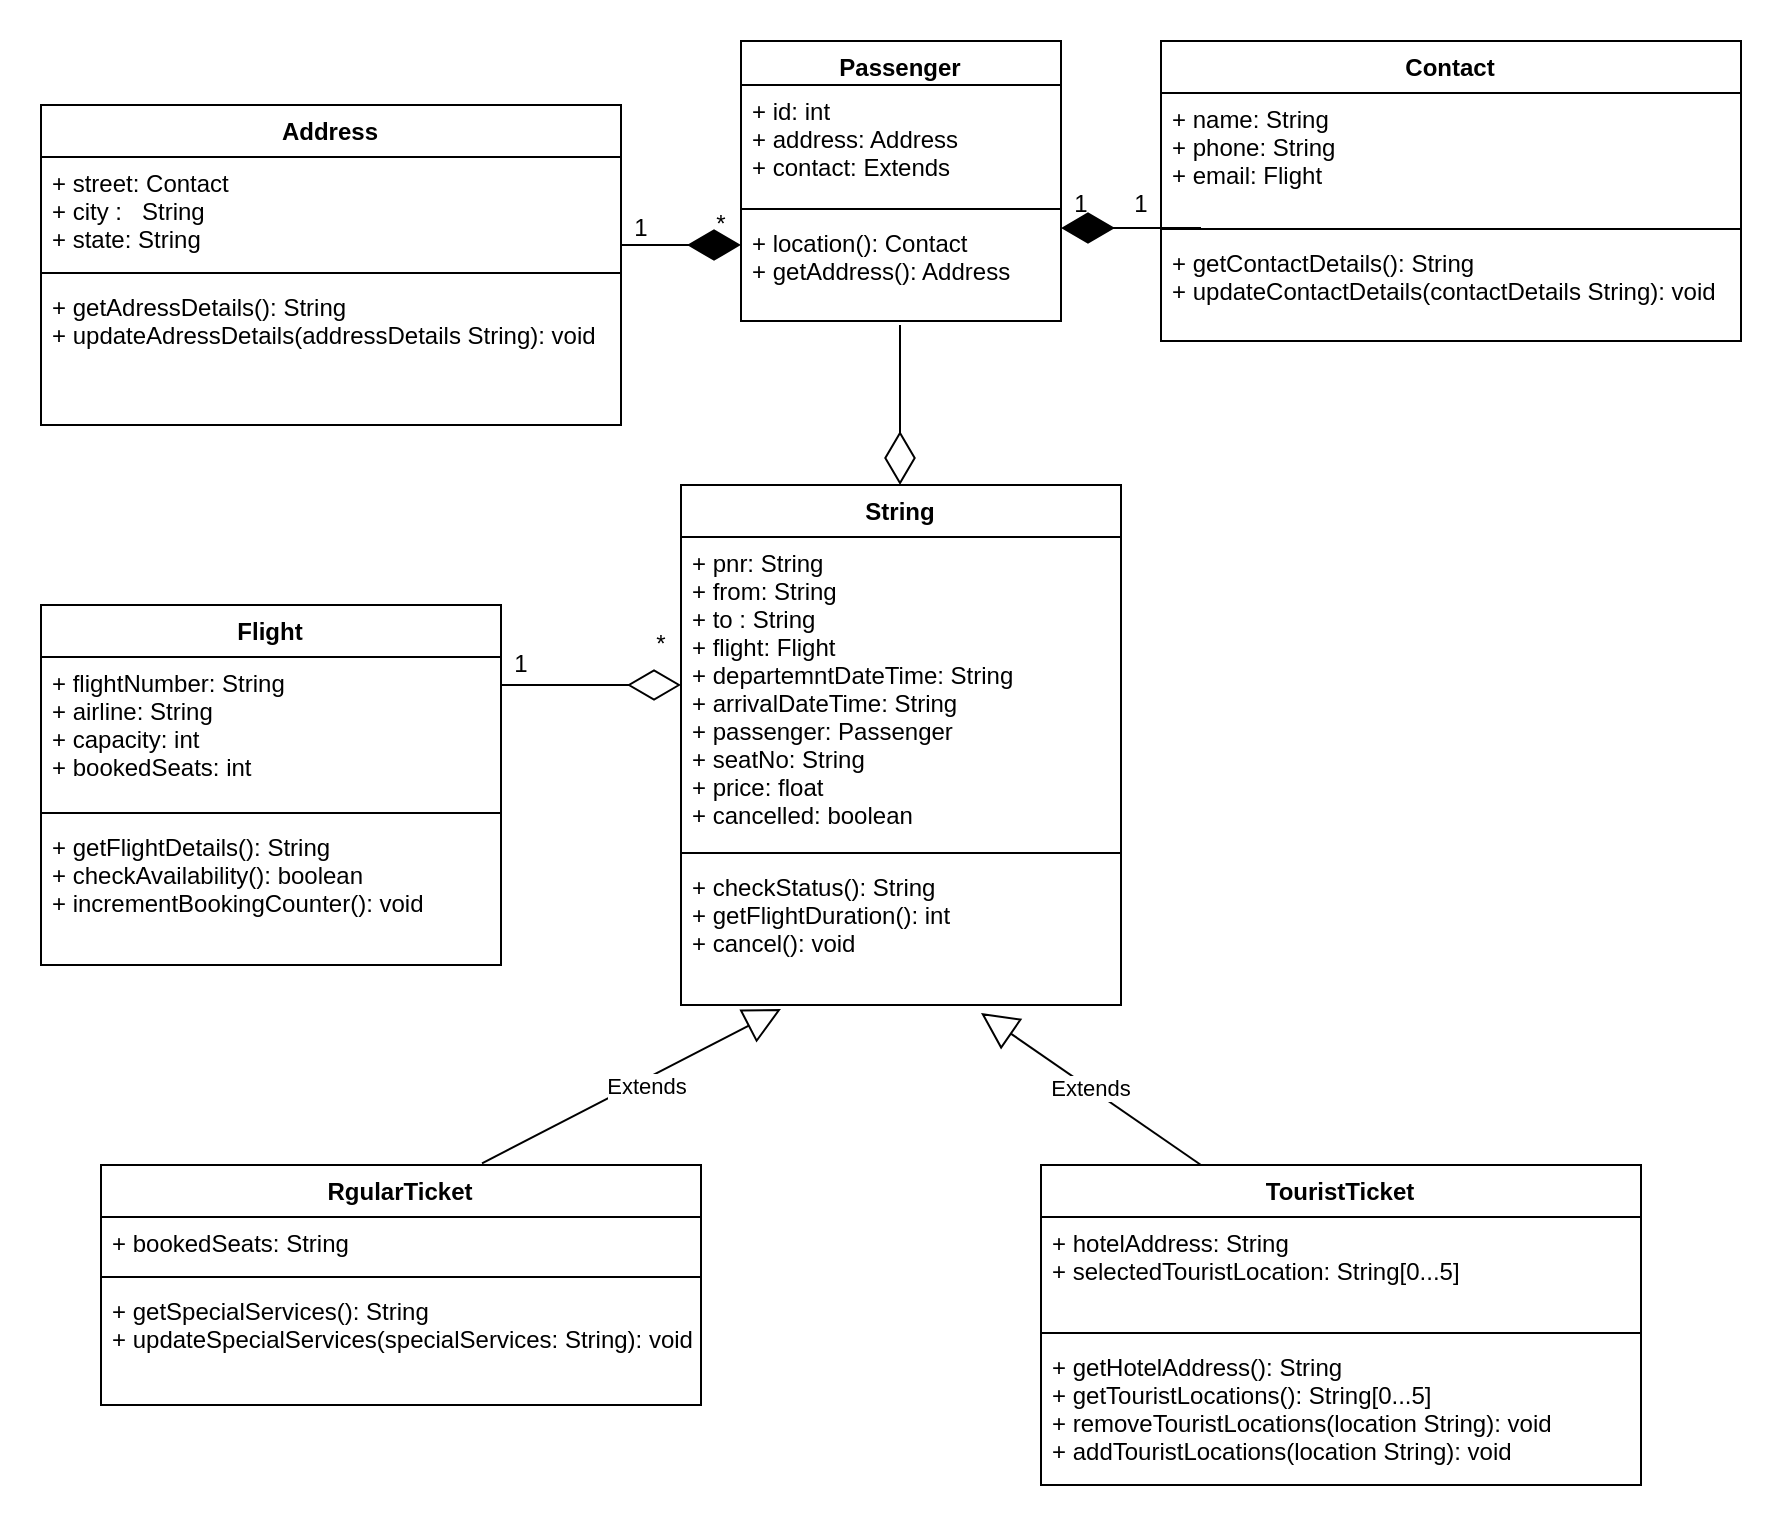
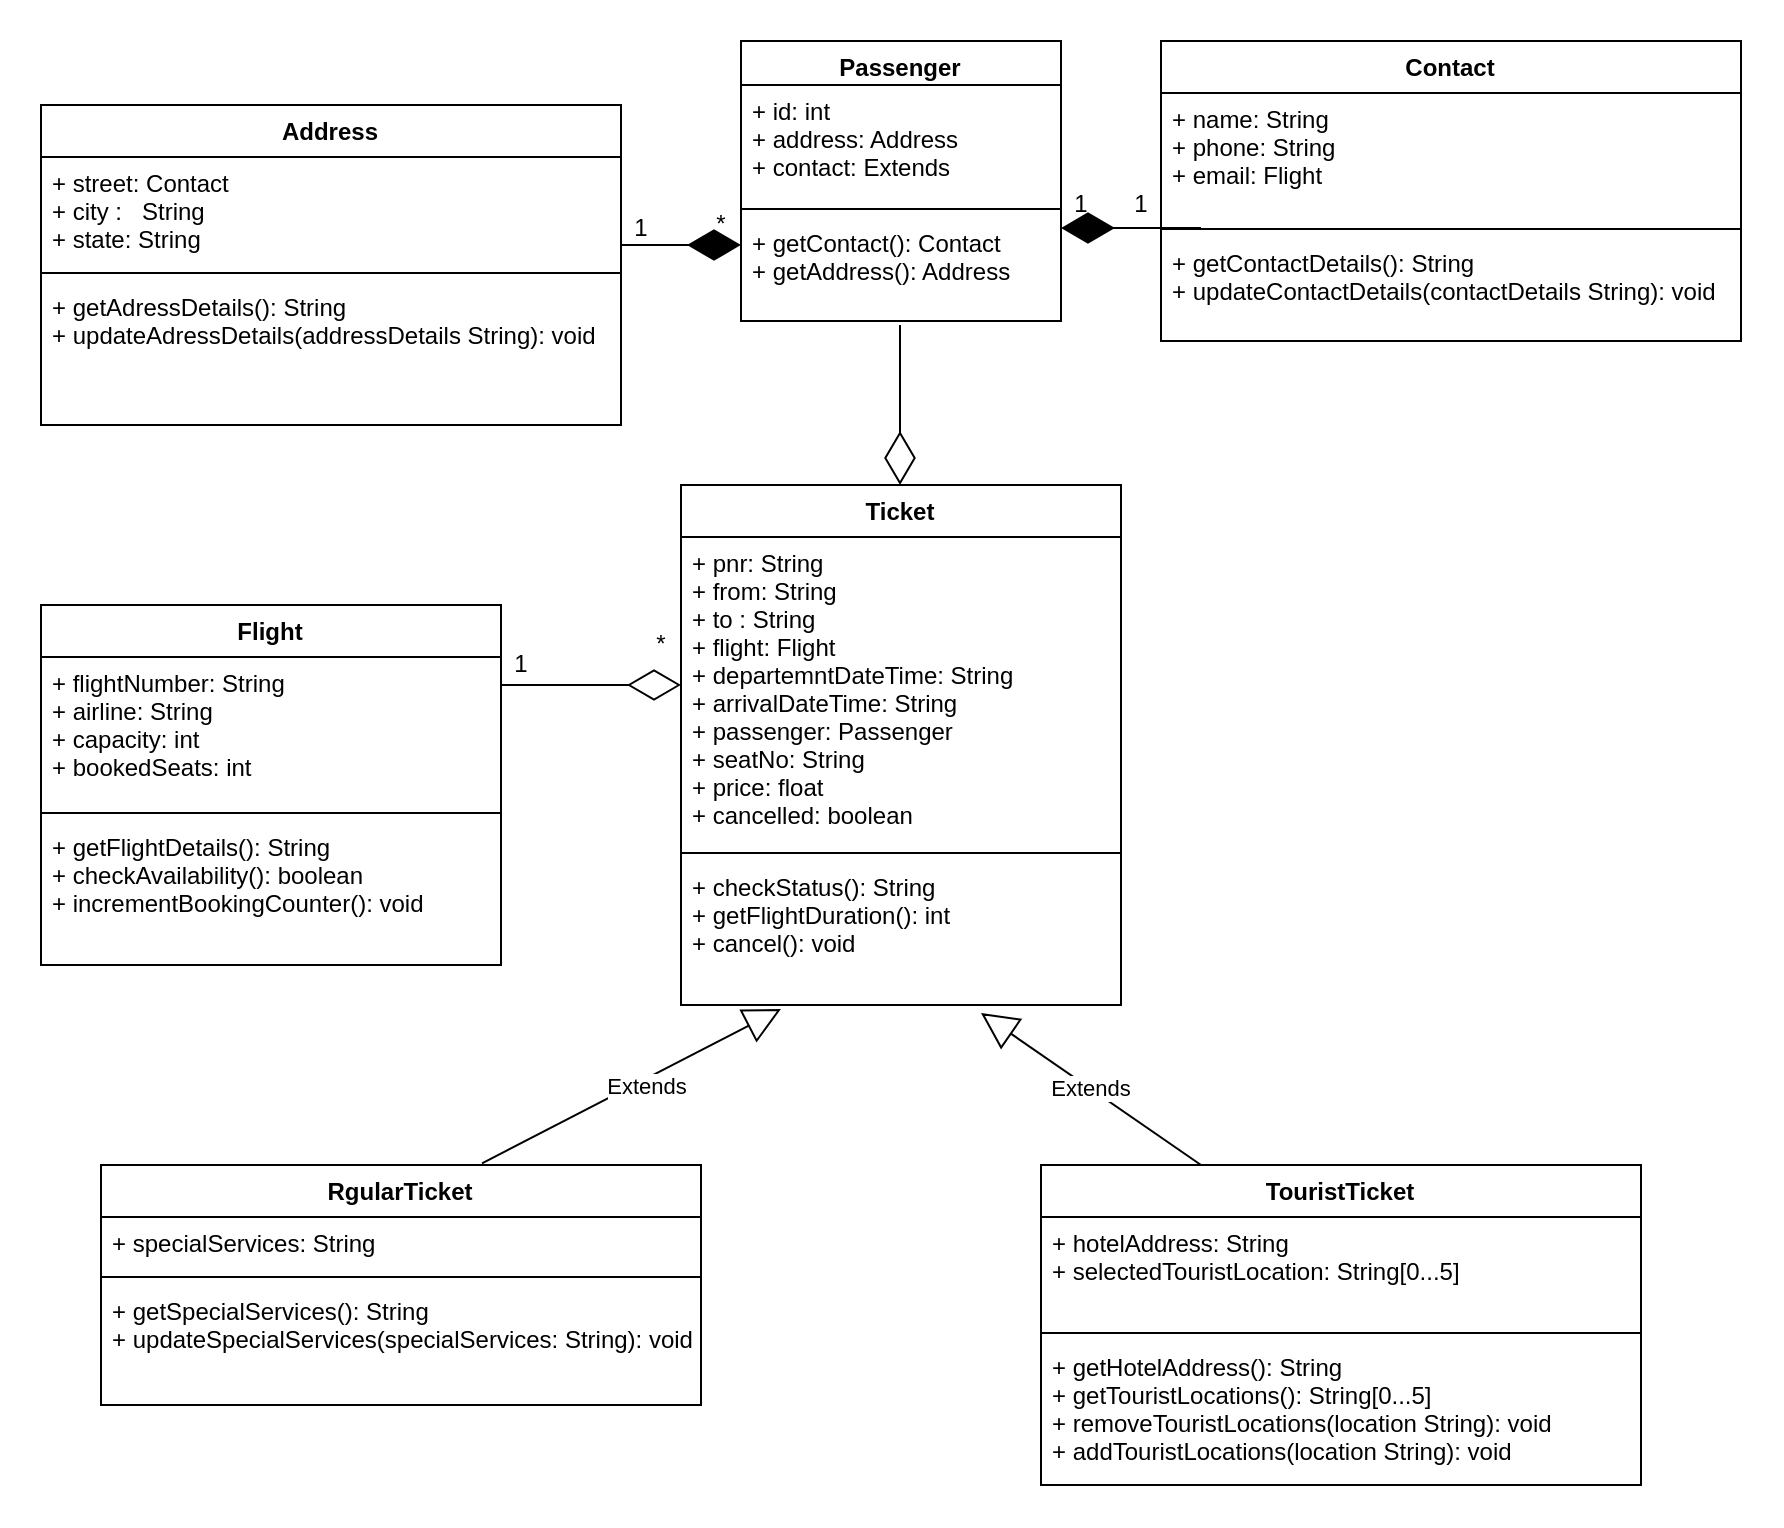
(878, 244) -> (897, 244)
(900, 512) -> (900, 512)
(241, 1244) -> (258, 1244)
